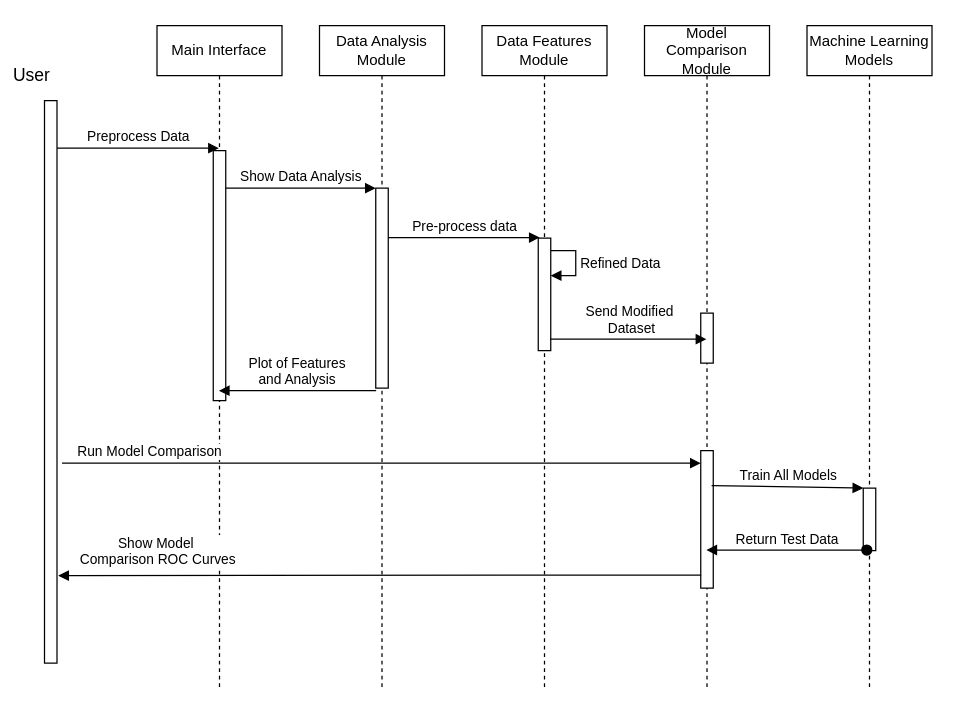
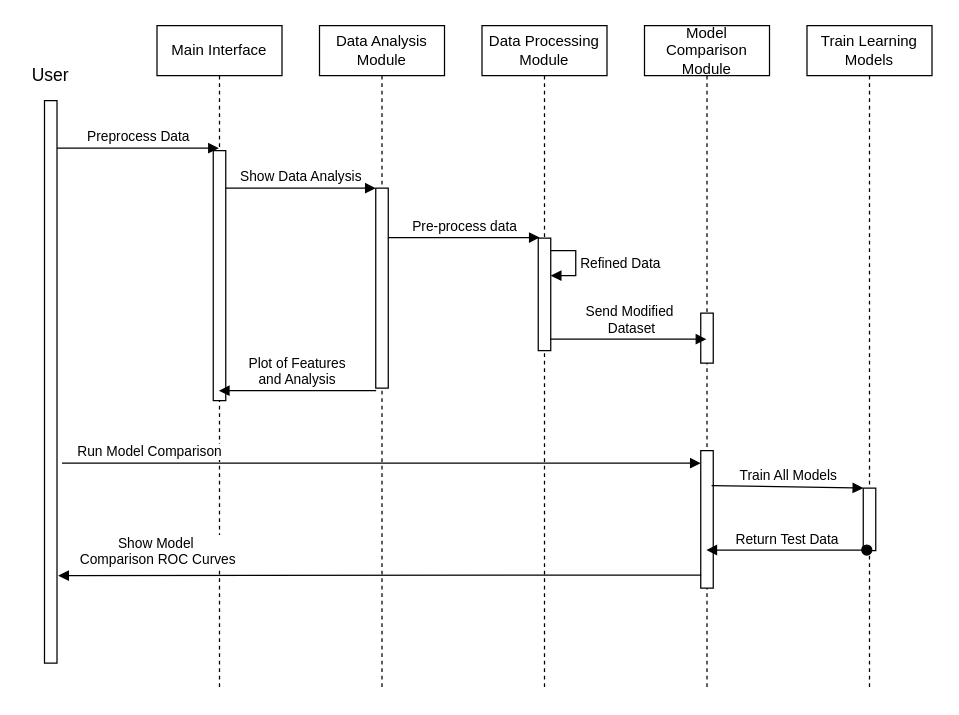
(544, 51) -> (544, 51)
(869, 51) -> (869, 51)
(32, 76) -> (51, 76)
